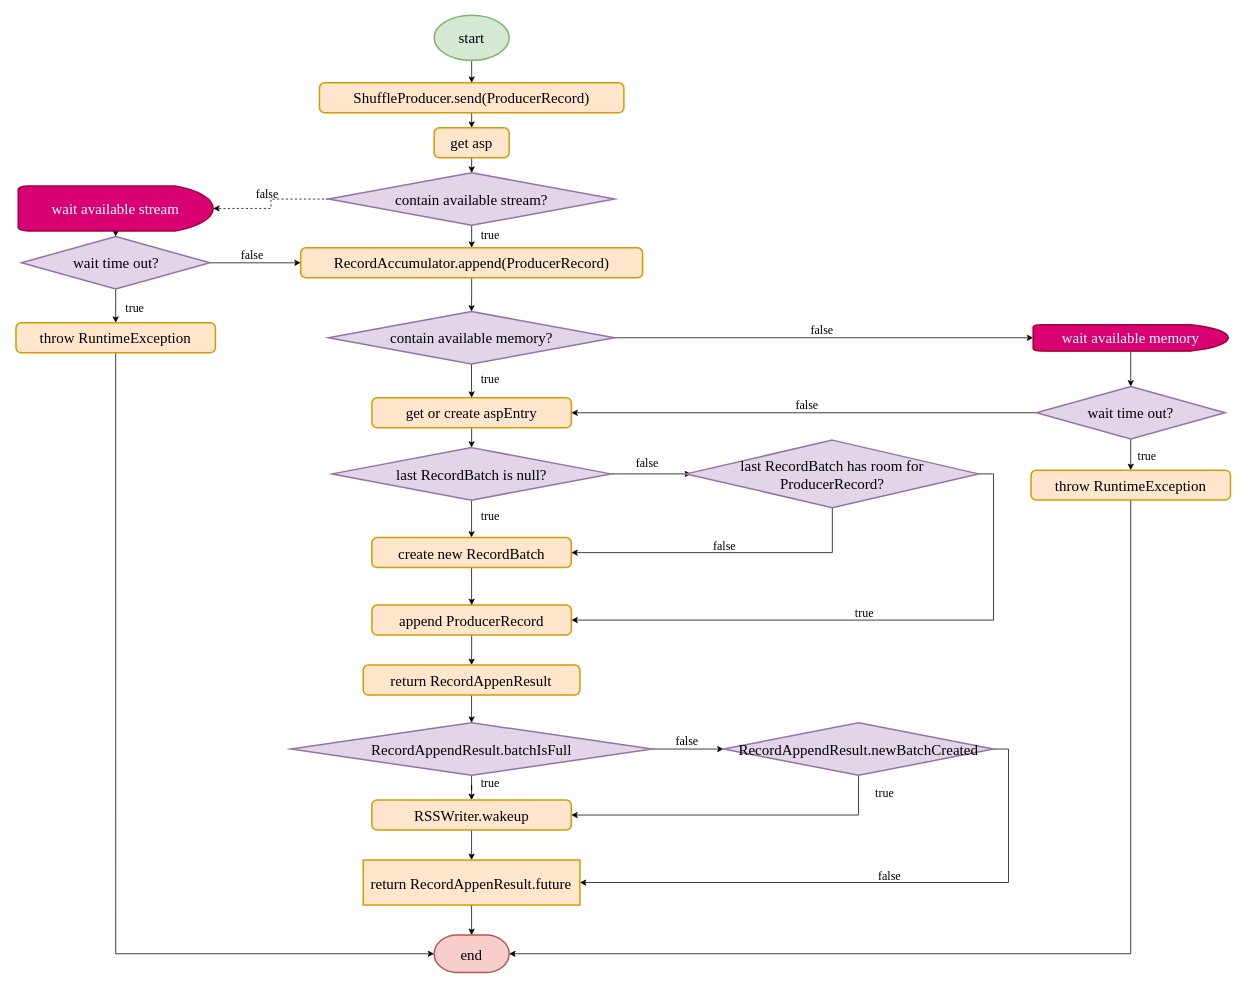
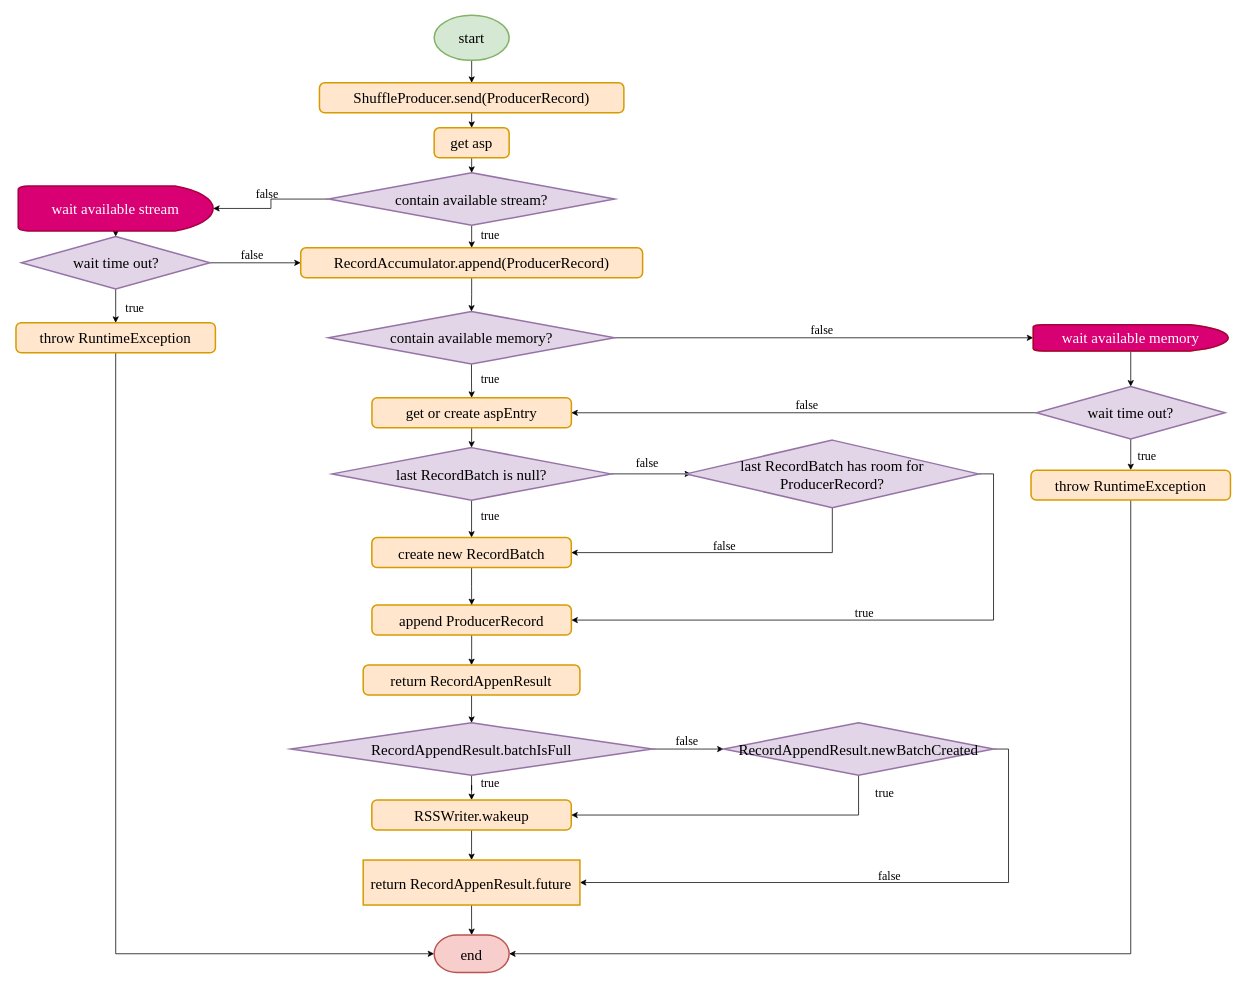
(271, 202) -> (271, 202)
